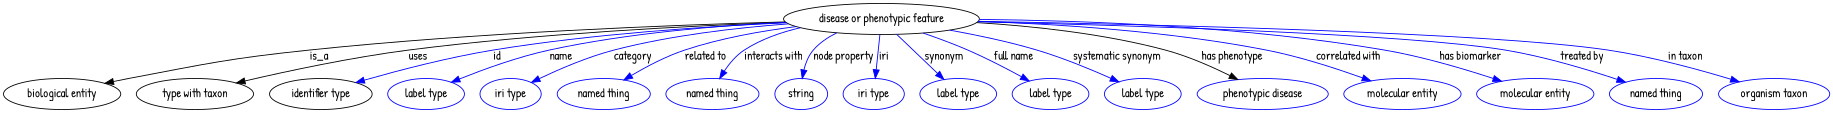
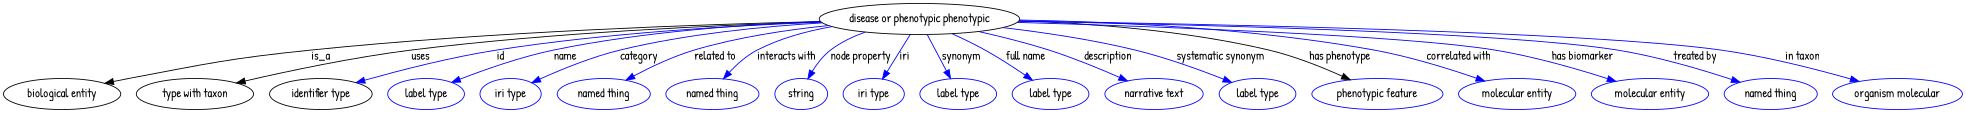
(881, 19) -> (919, 19)
none -> (1154, 94)
(1263, 94) -> (1377, 94)
(1774, 94) -> (1898, 94)
